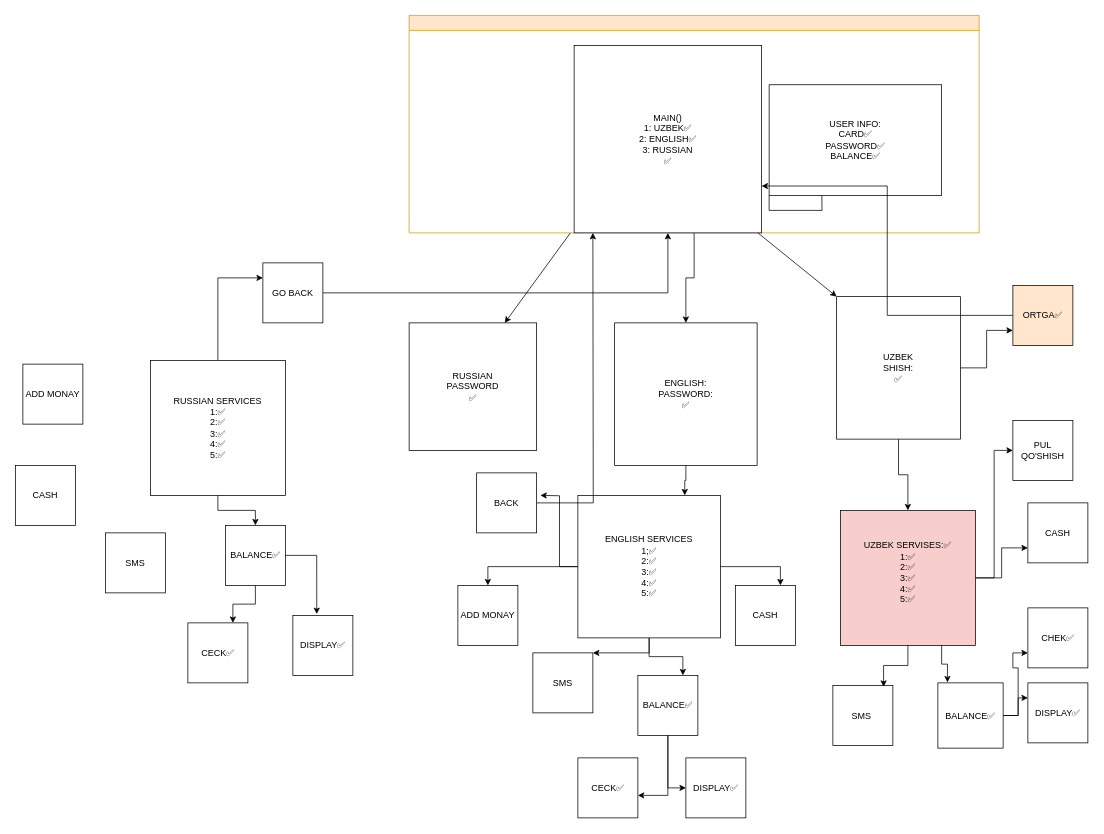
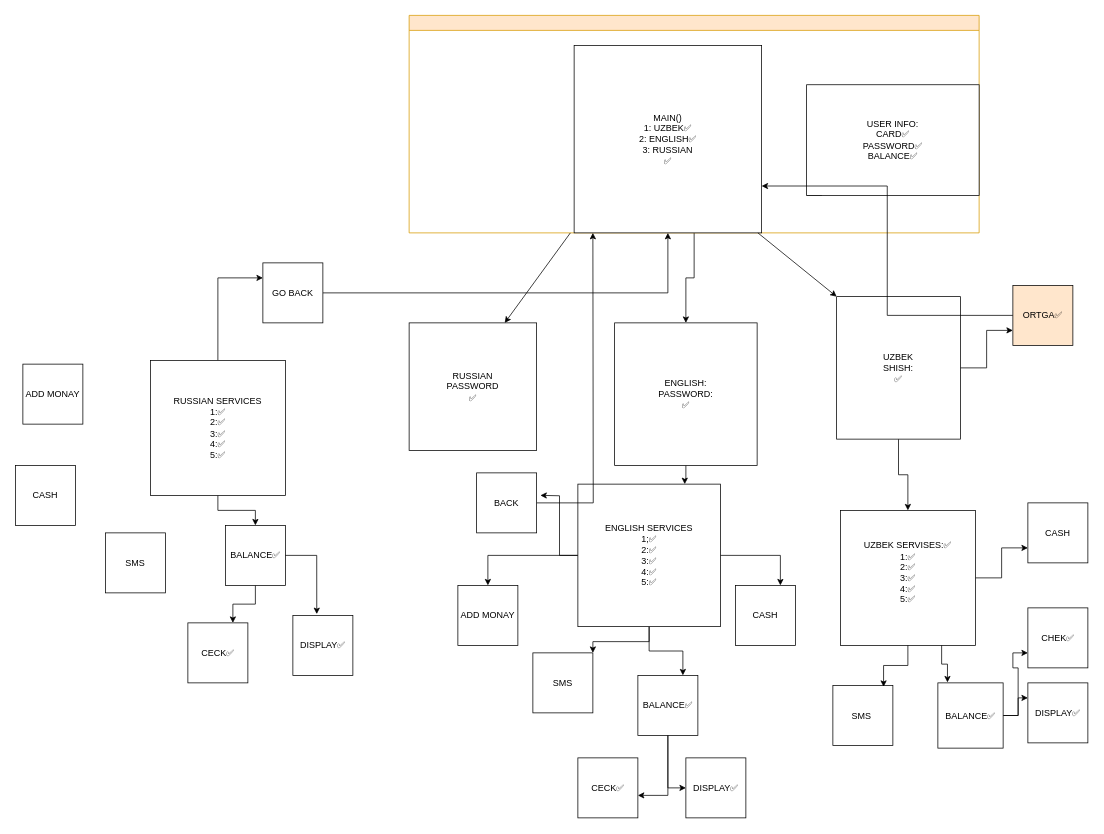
(855, 140) -> (893, 140)
(999, 450) -> none
(1043, 450) -> none
(649, 567) -> (649, 555)
(908, 578) -> (908, 578)
